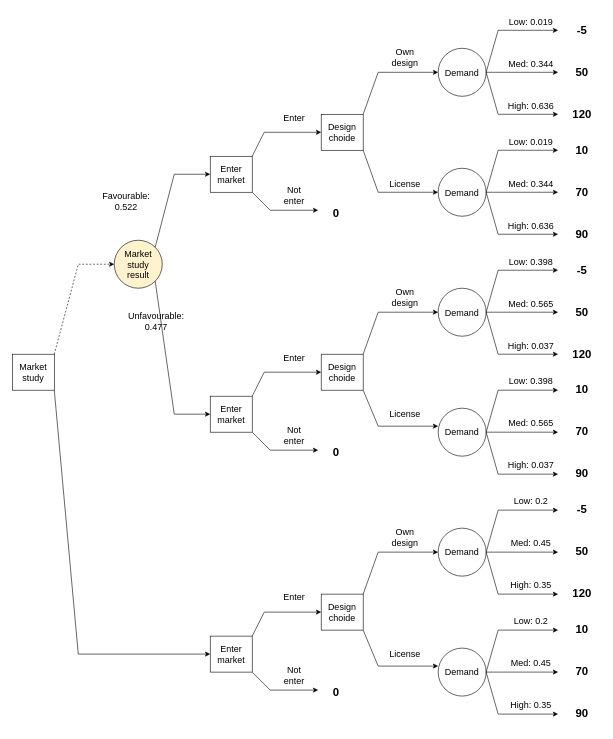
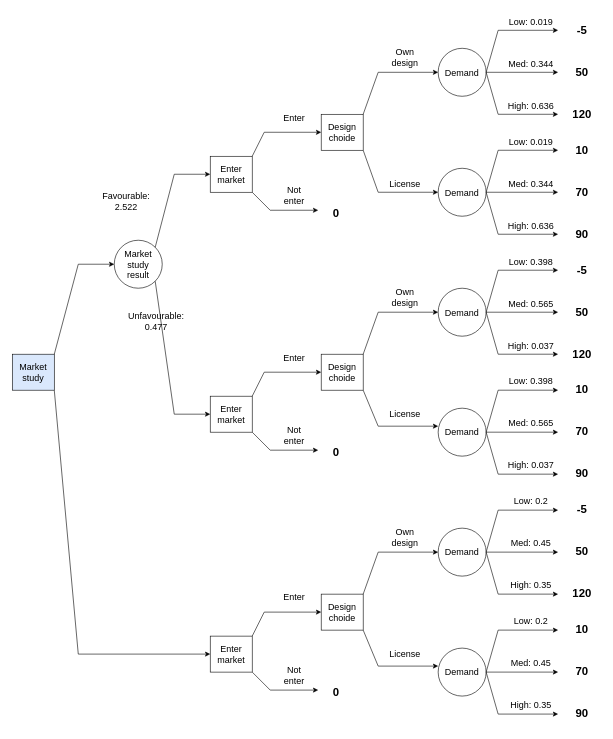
(126, 201) -> (126, 201)
(138, 264) -> (138, 264)
(70, 294) -> (70, 294)
(33, 372) -> (33, 372)
